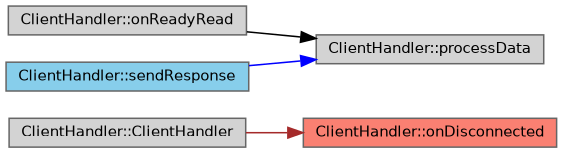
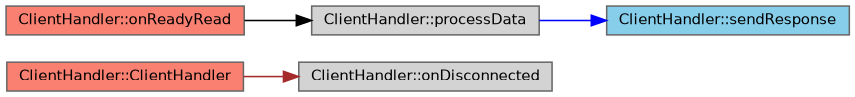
(127, 20) -> (125, 20)
(275, 63) -> (565, 20)
(127, 133) -> (125, 77)
(430, 133) -> (425, 77)
